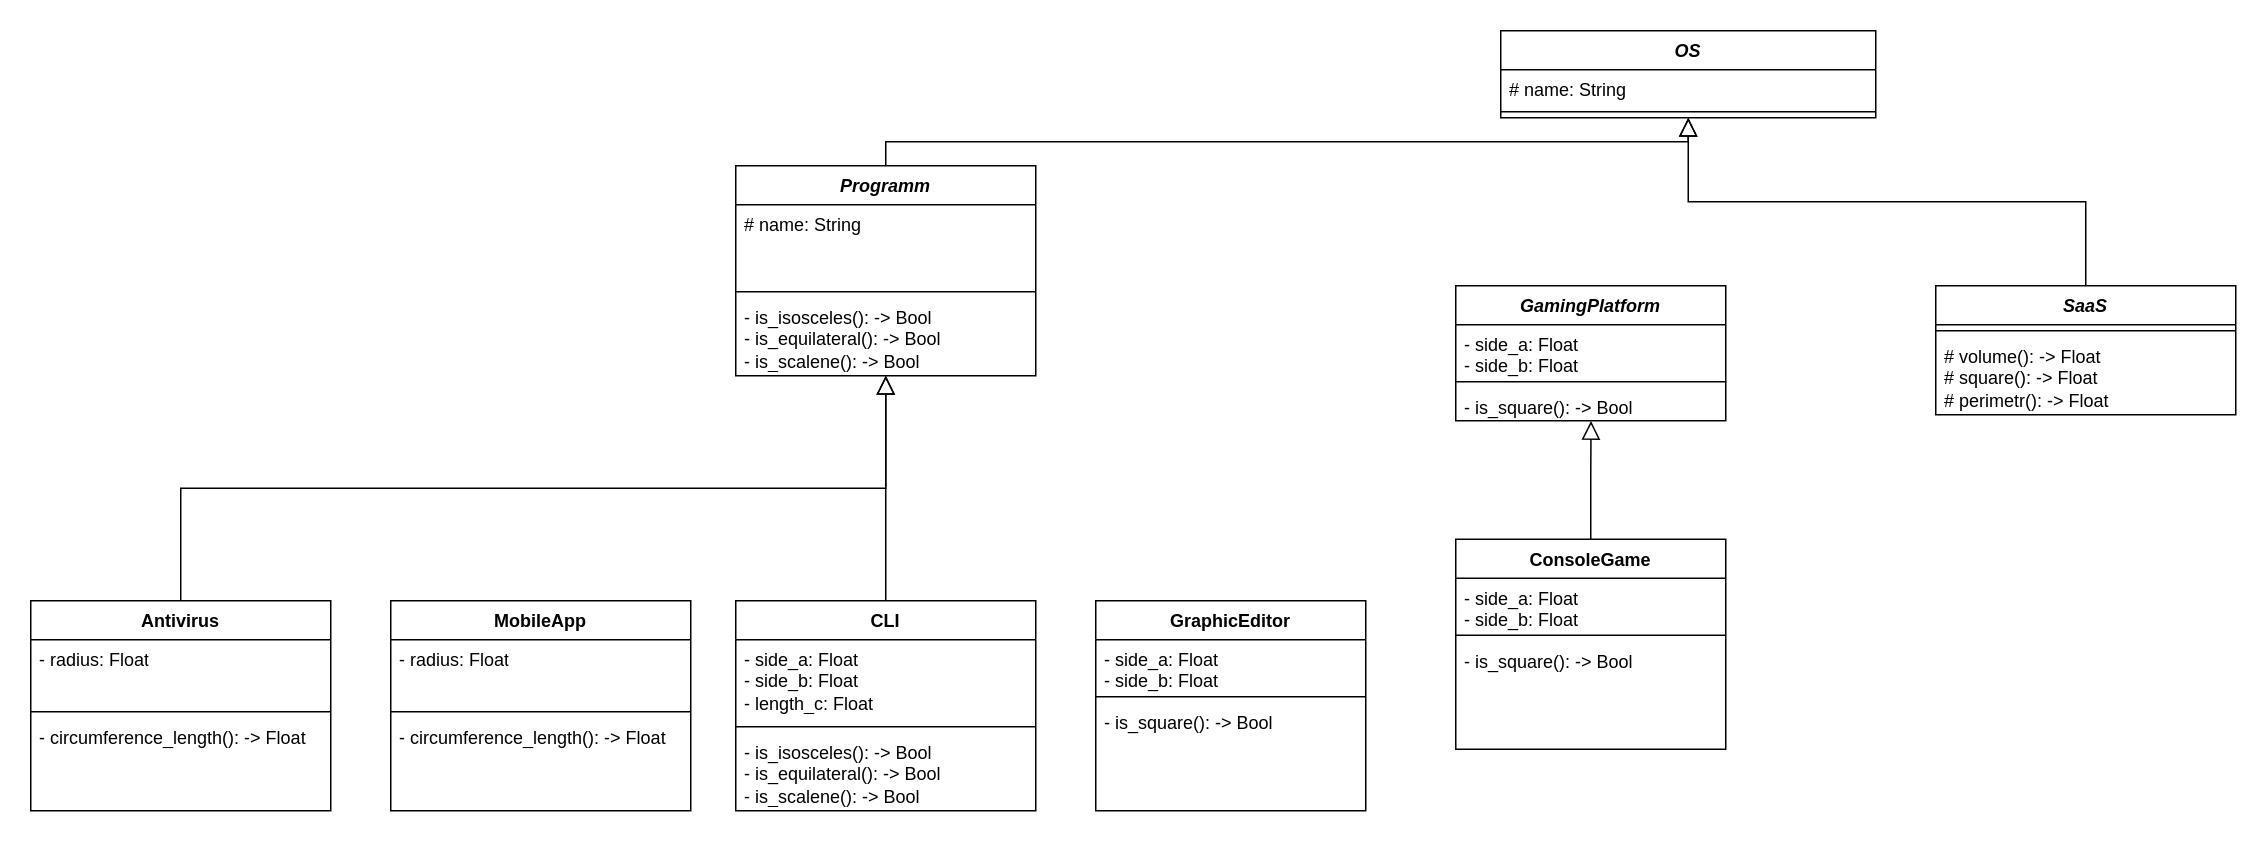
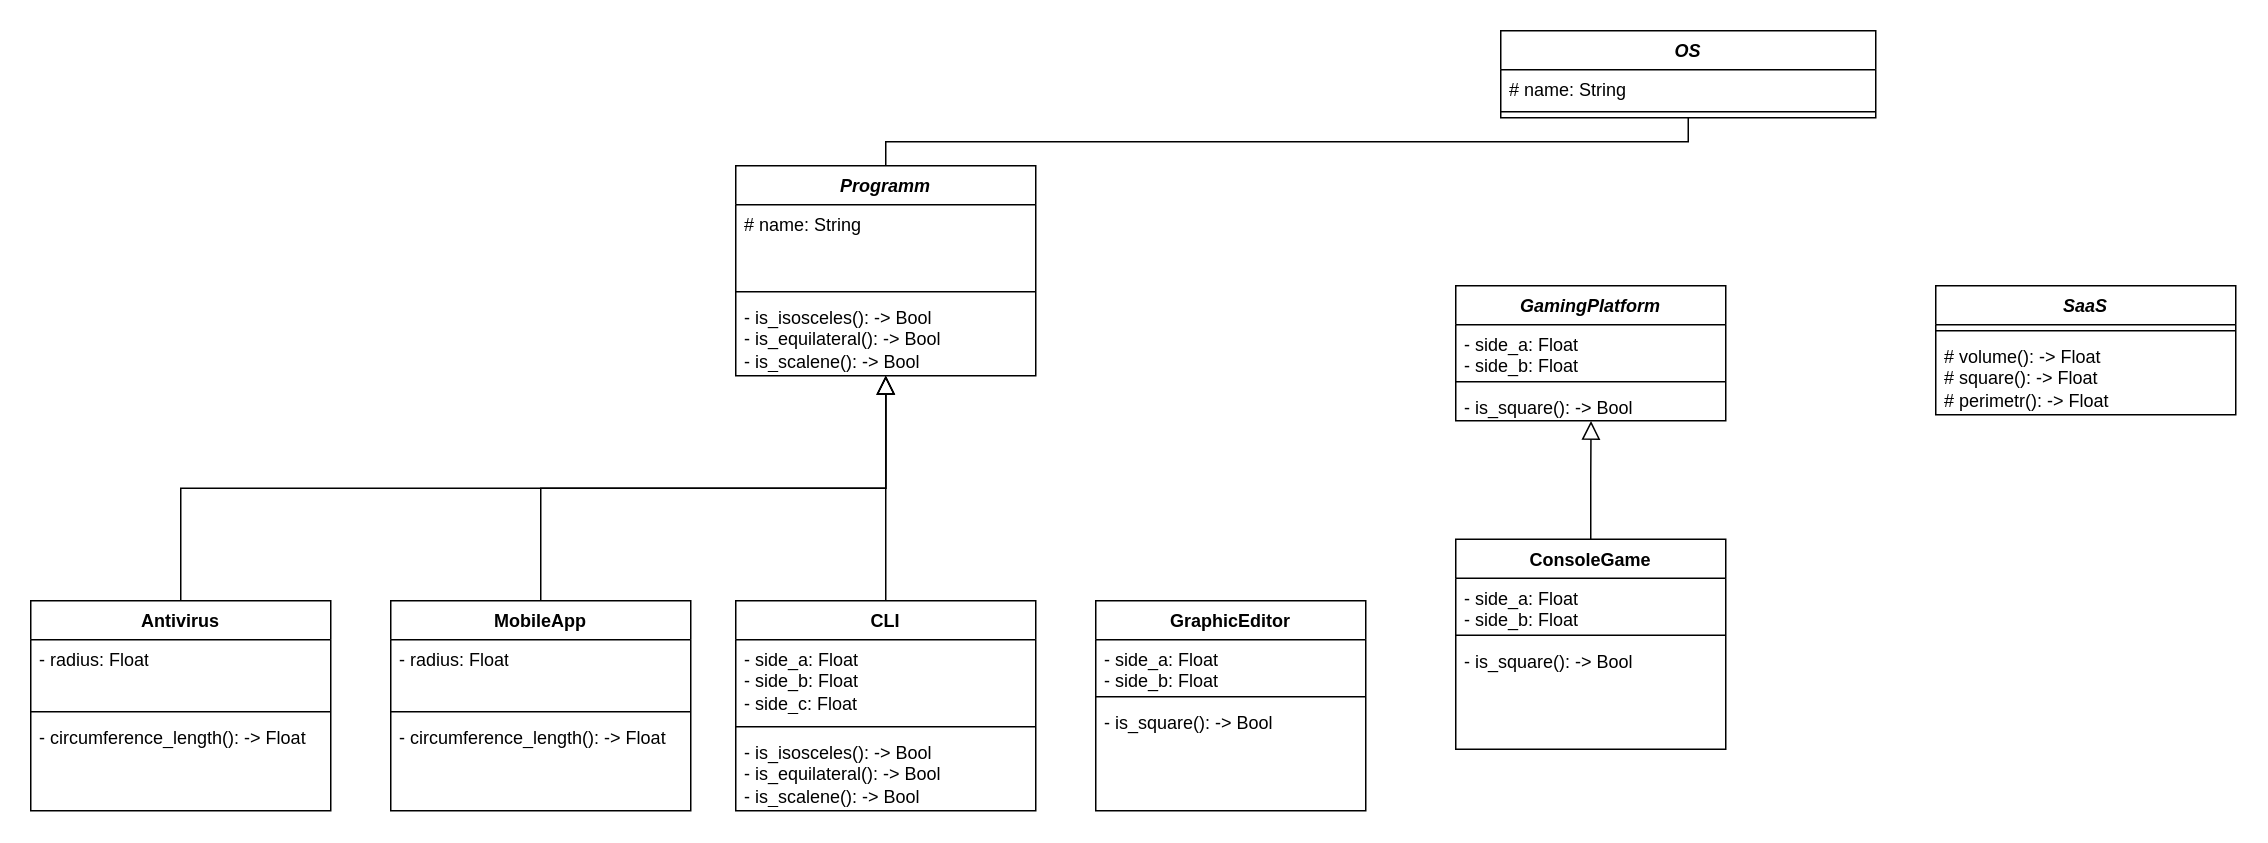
(1685, 142) -> (1688, 127)
(1901, 202) -> none
none -> (541, 547)
(819, 683) -> (809, 683)
